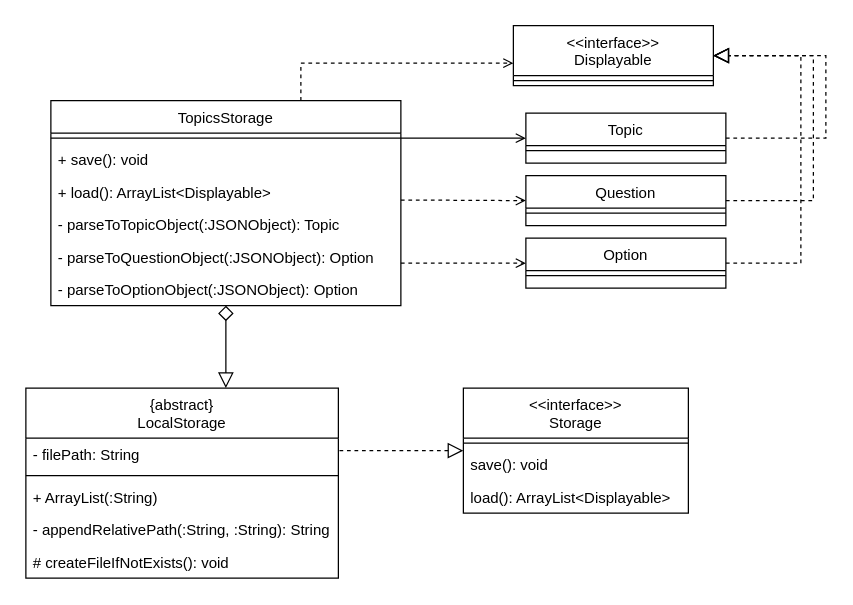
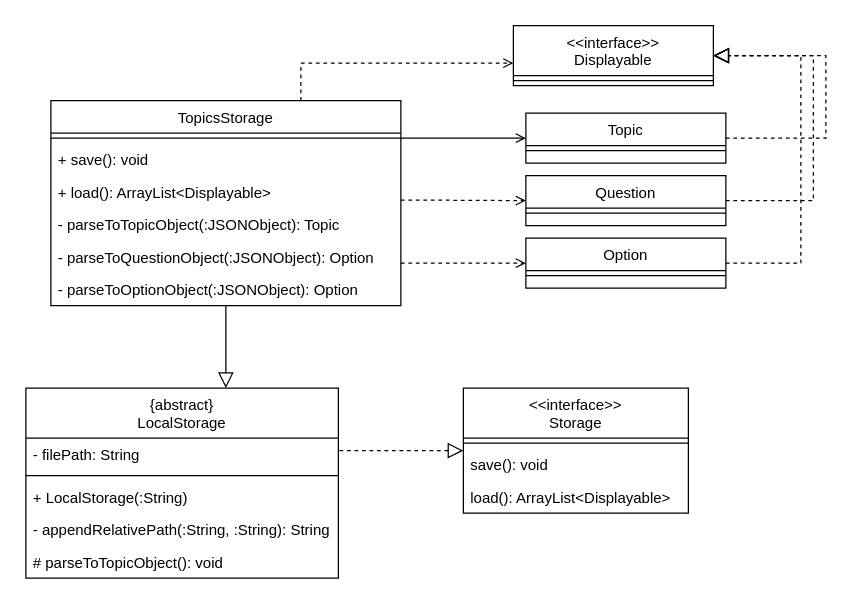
(226, 321) -> (226, 315)
(109, 498) -> (121, 498)
(149, 563) -> (140, 563)
